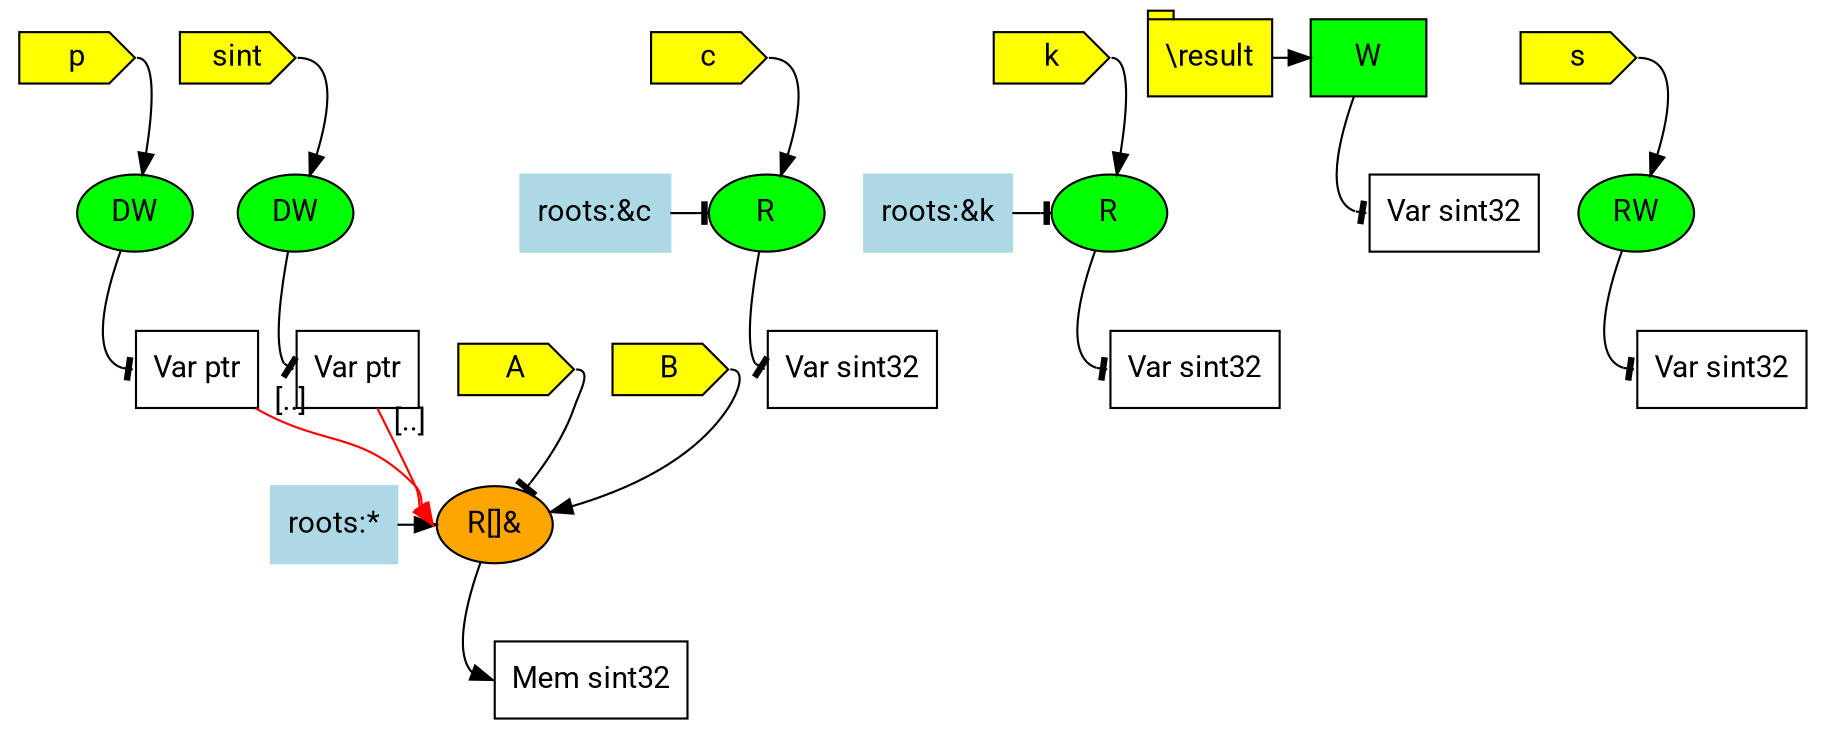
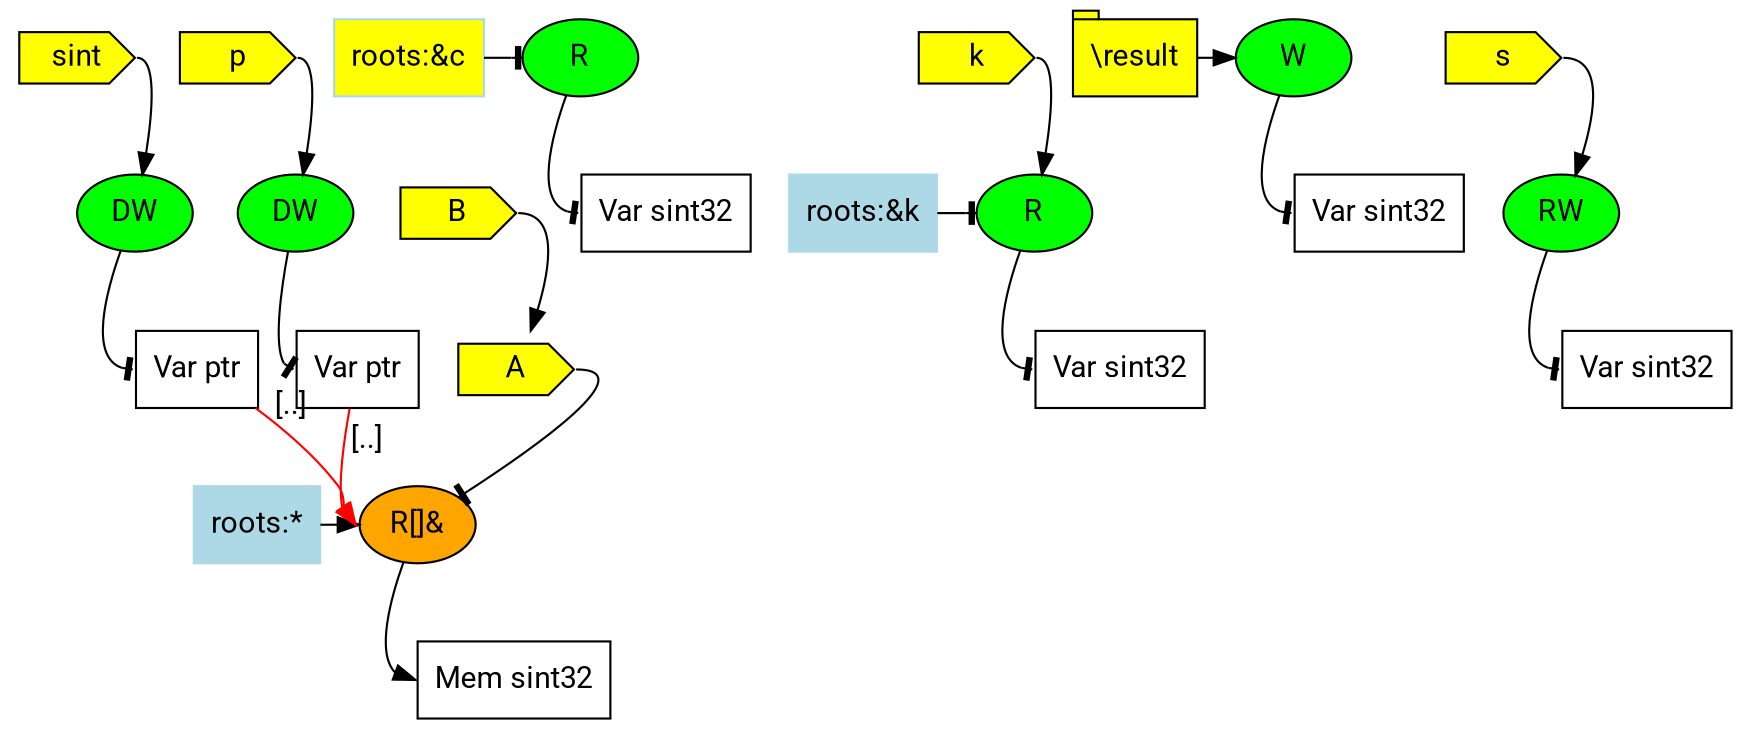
(709, 58) -> none
(1369, 58) -> (1294, 58)
(595, 213) -> (409, 58)
(678, 458) -> (548, 254)
